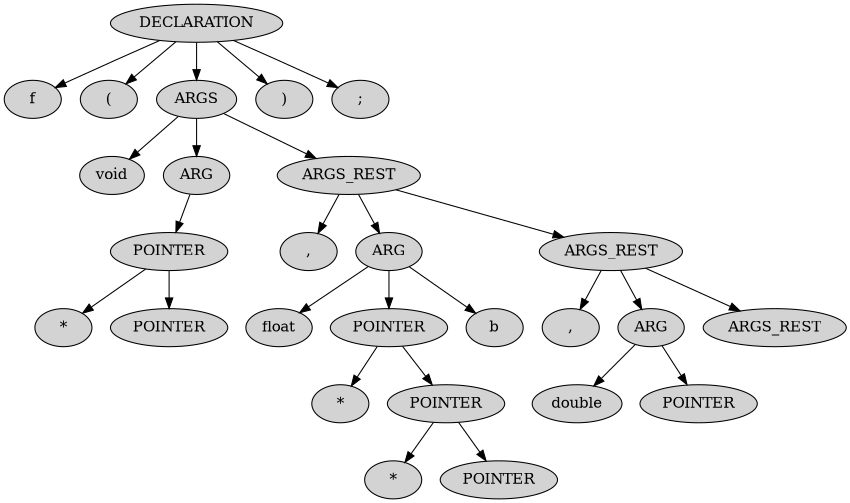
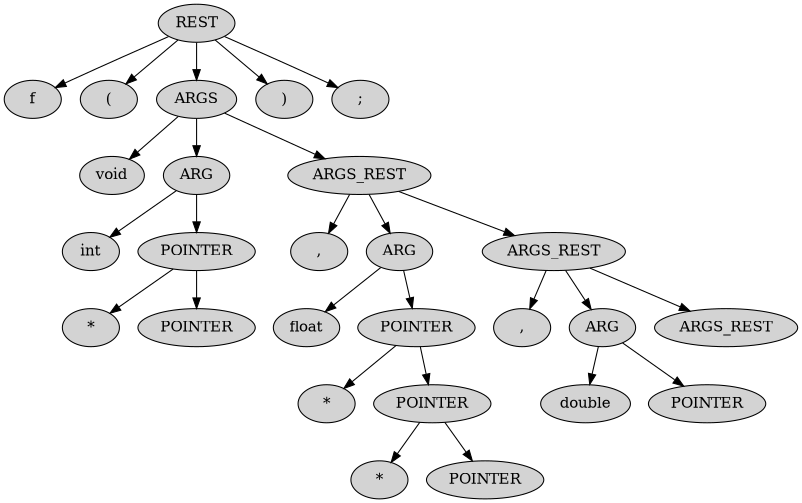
(197, 23) -> (197, 23)
none -> (91, 252)
(495, 328) -> none
